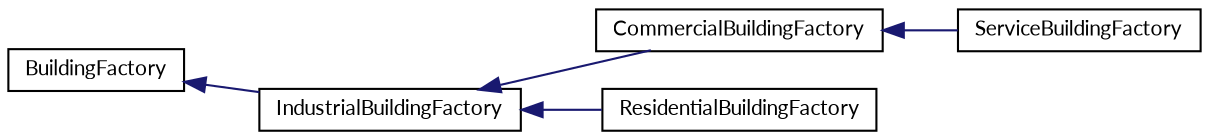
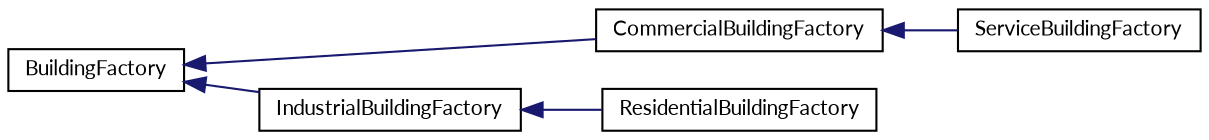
(576, 68) -> (401, 51)
